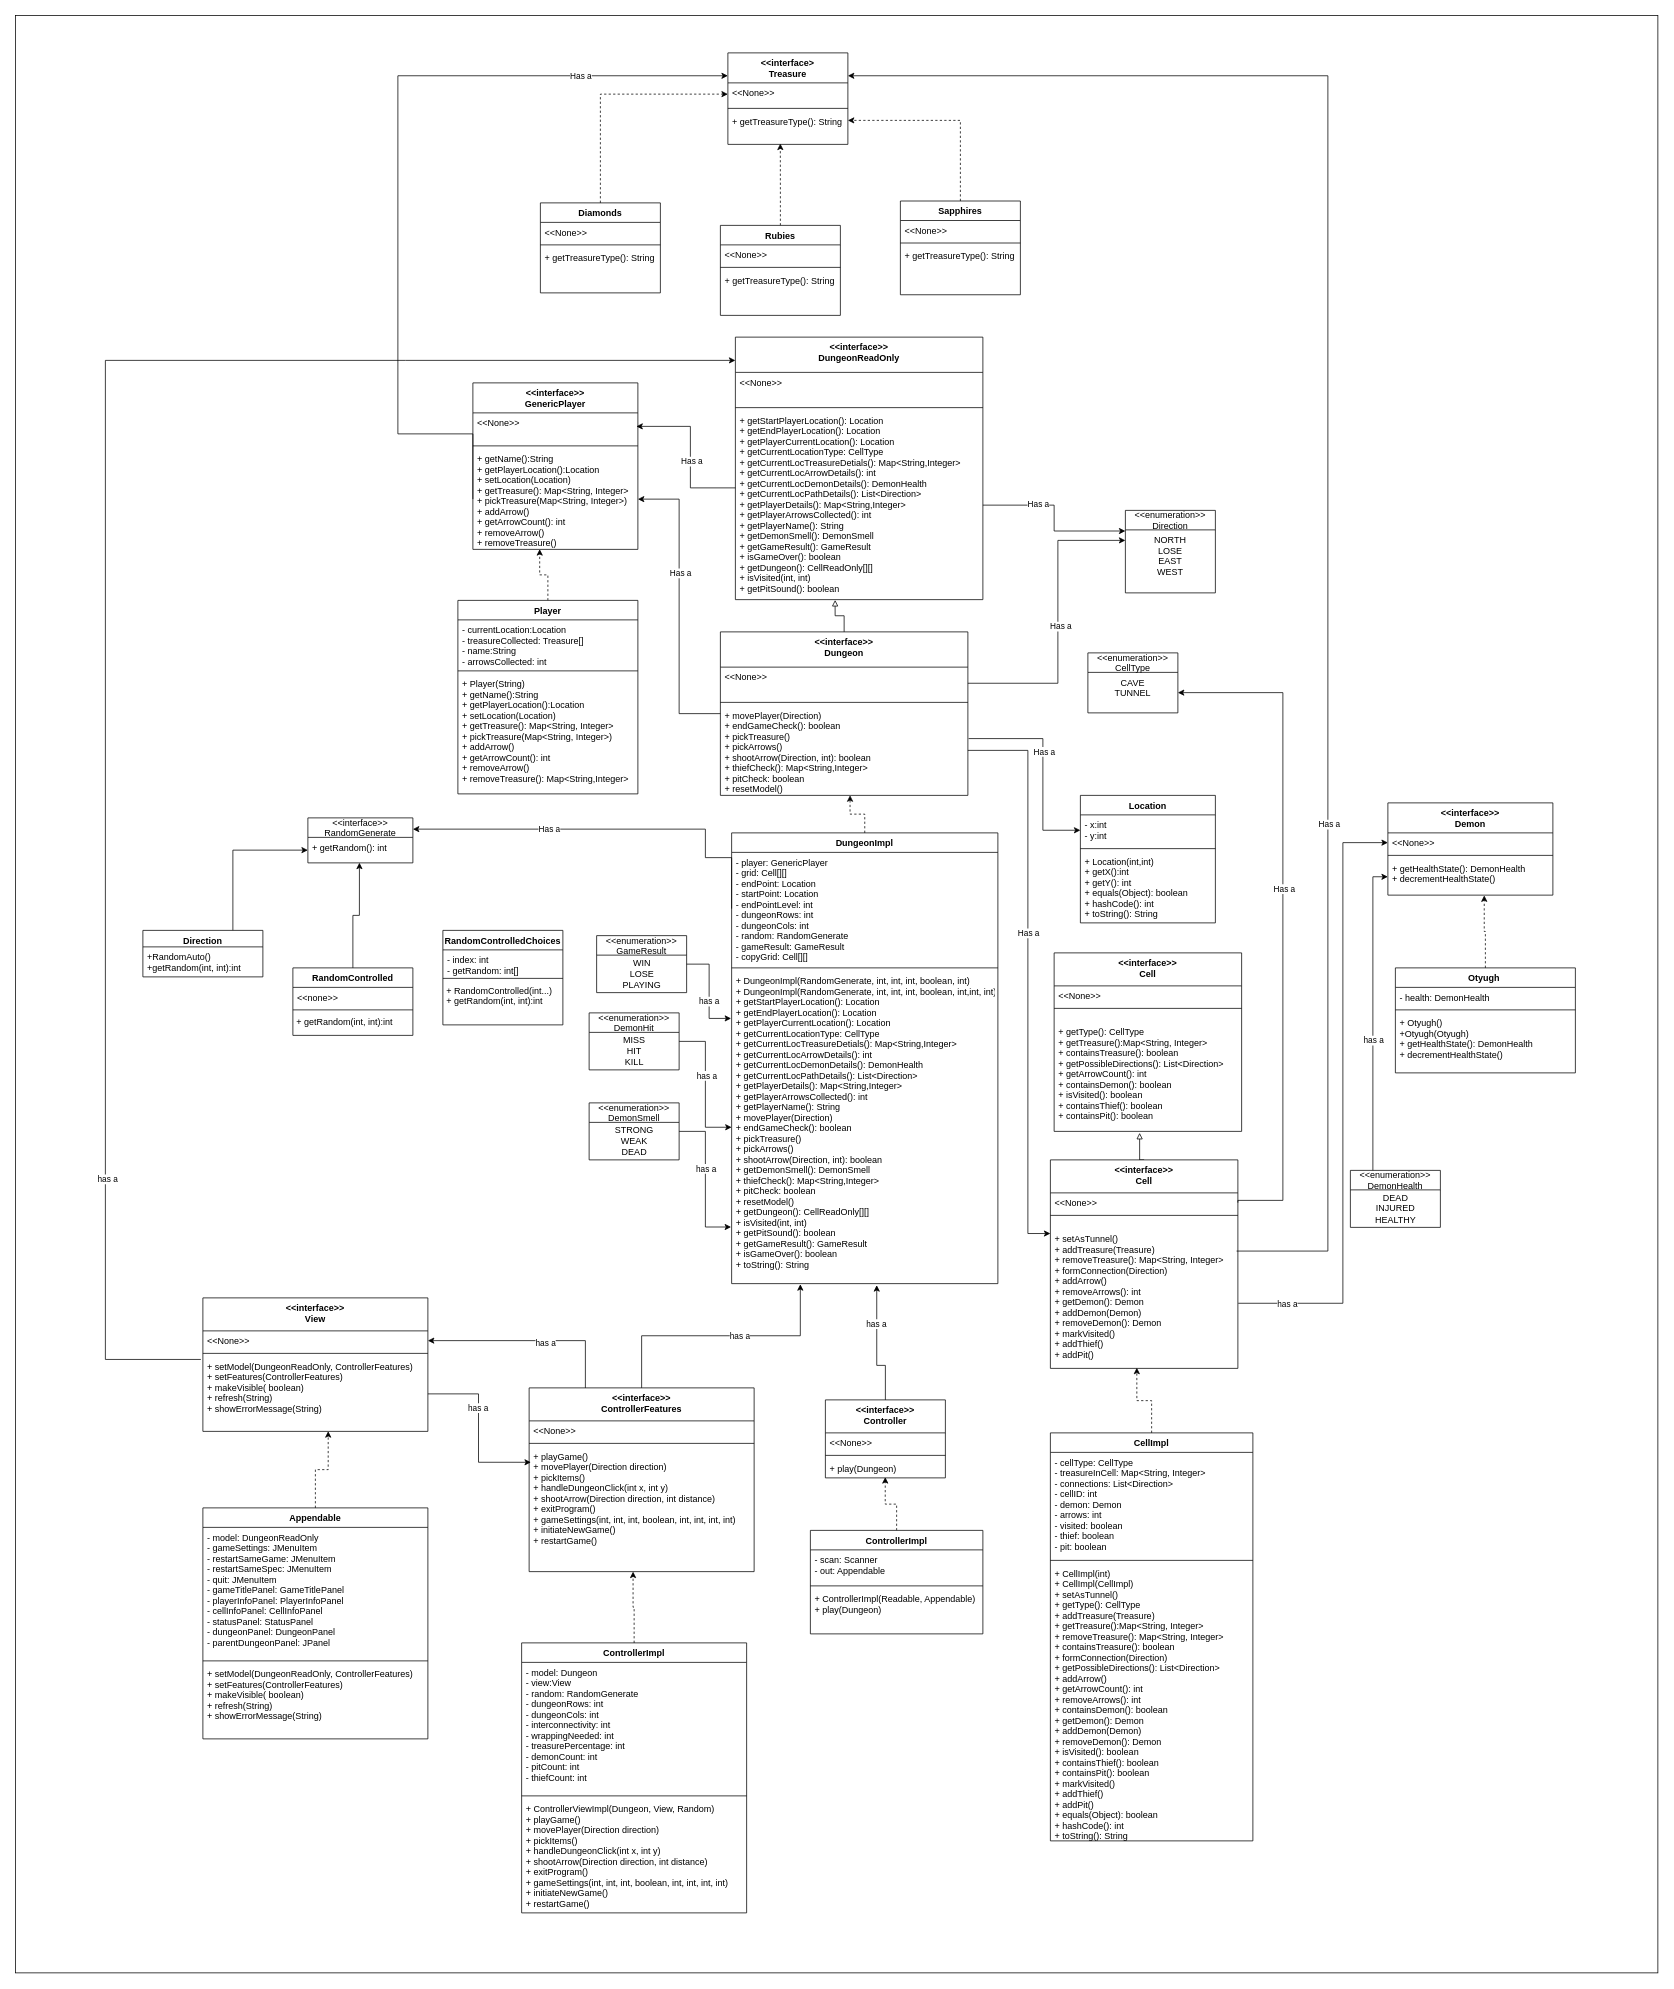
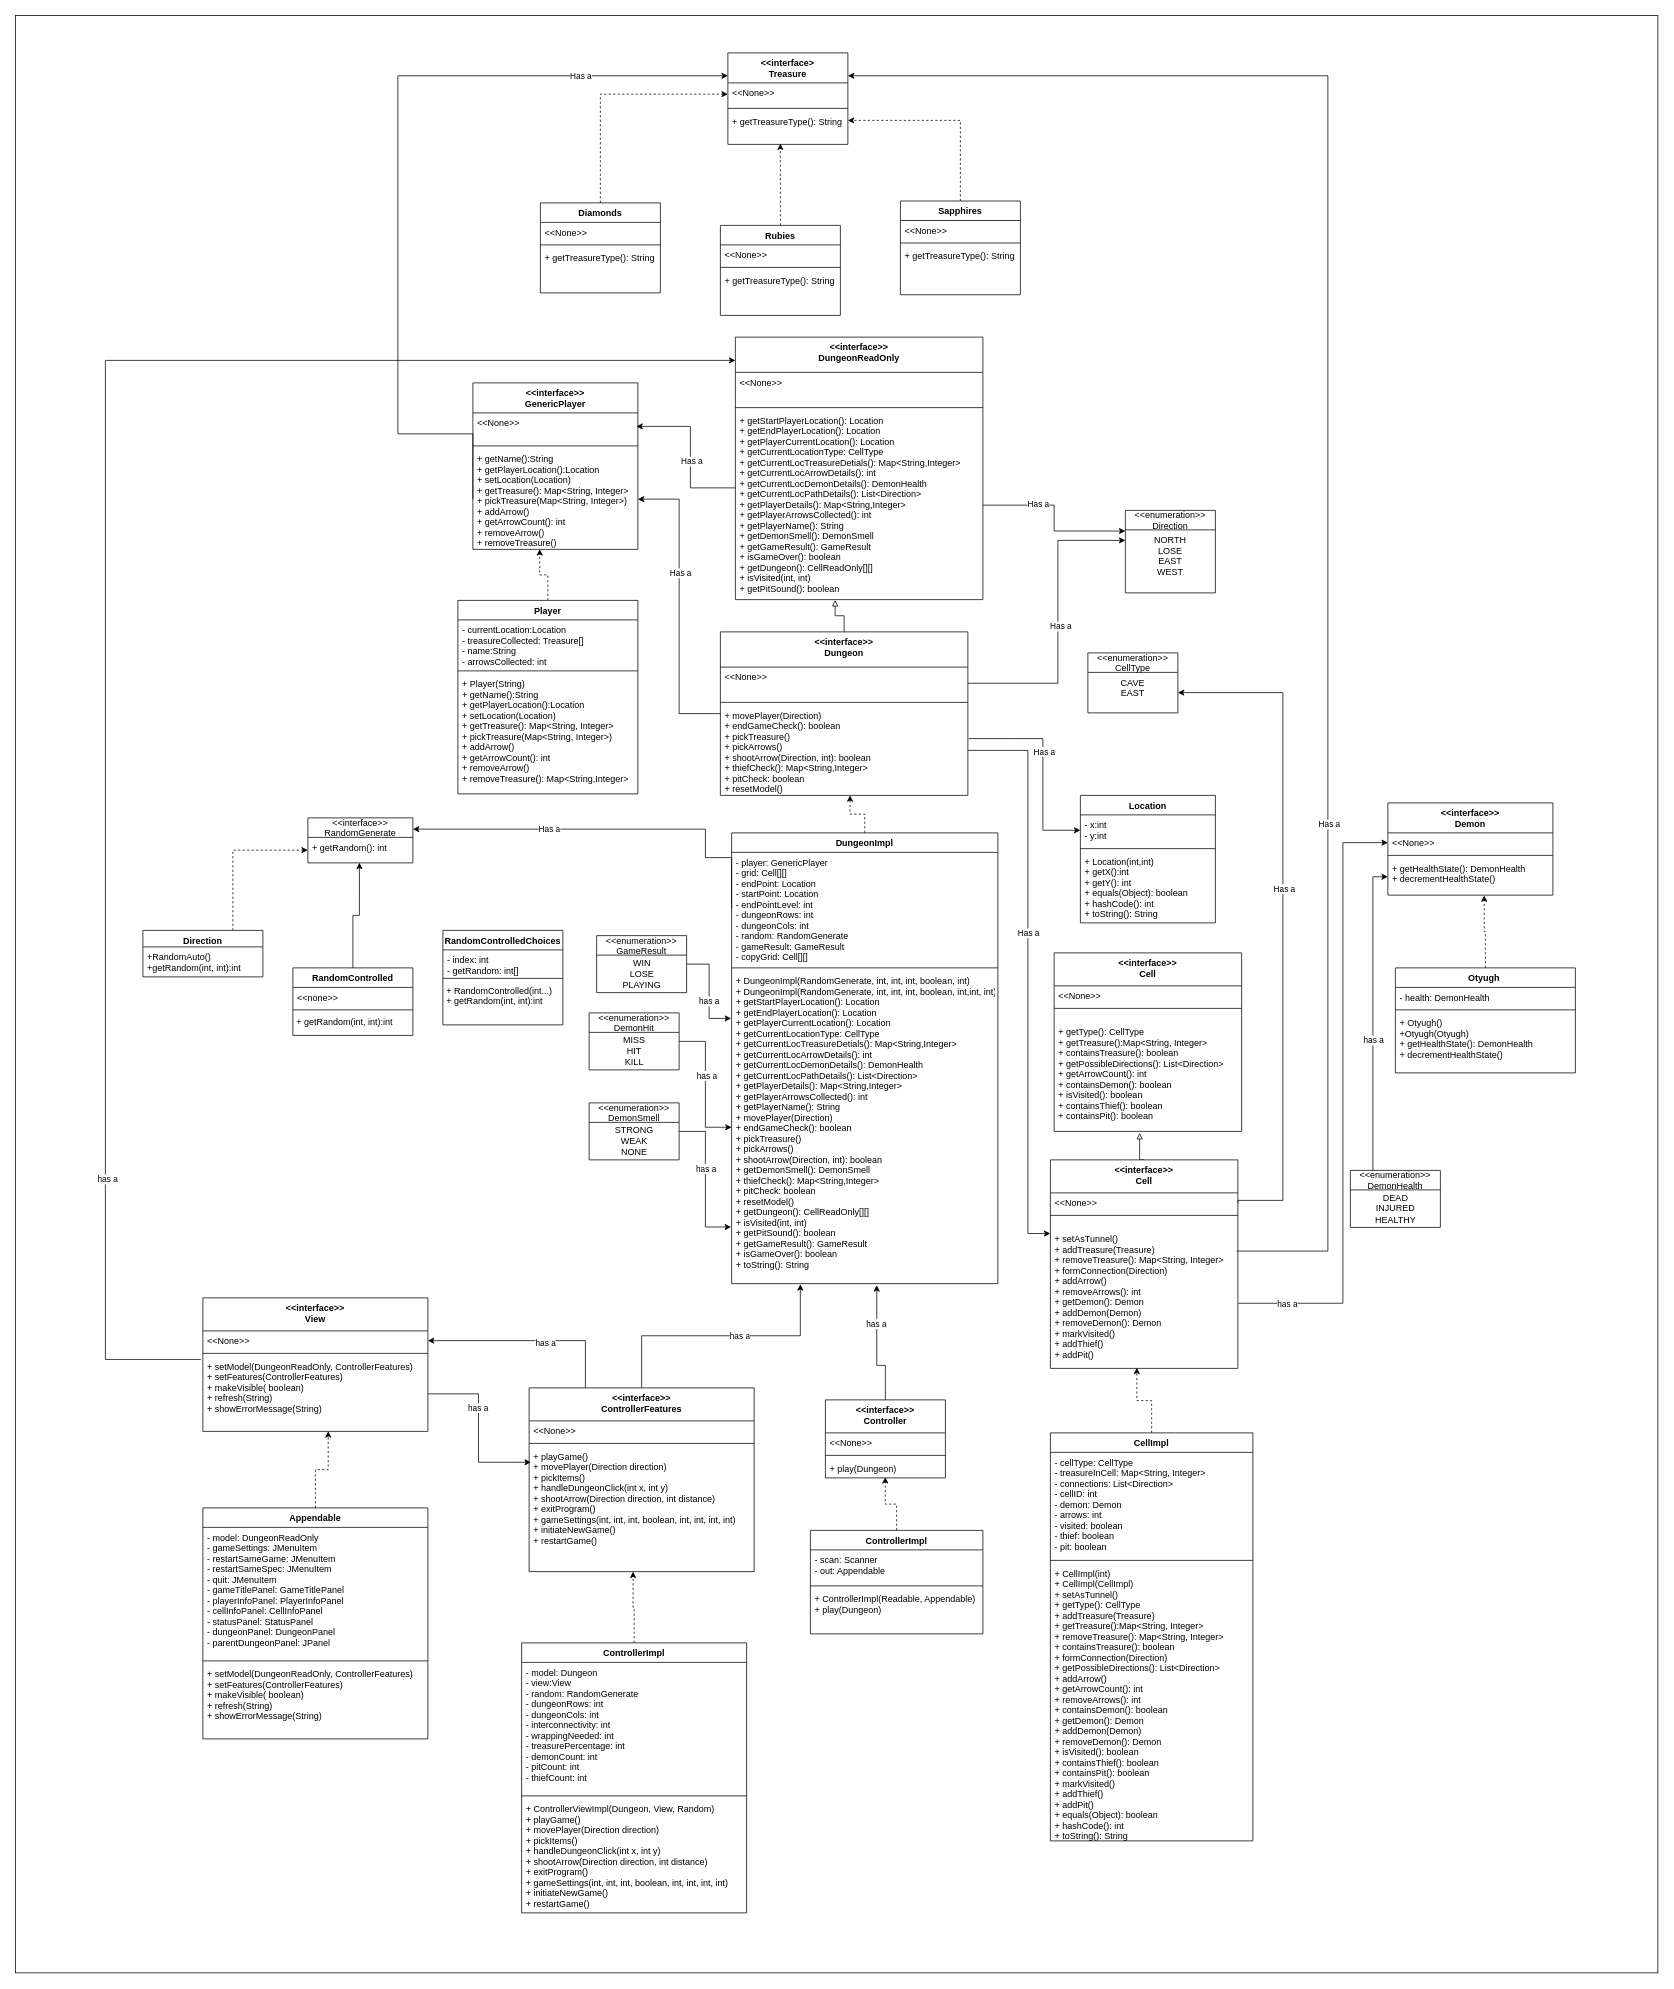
(1133, 683) -> (1133, 683)
(233, 855) -> (233, 855)
(635, 1141) -> (635, 1141)
